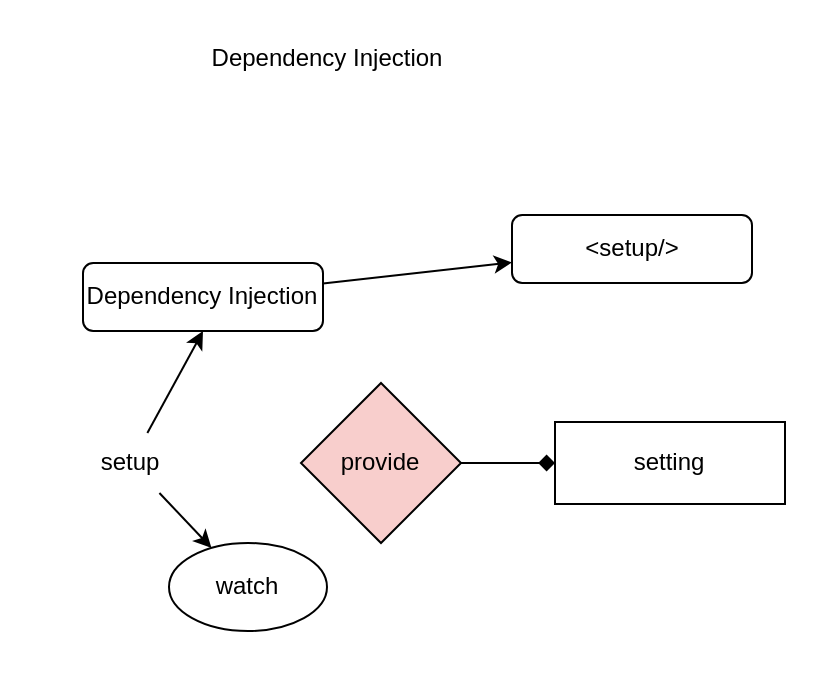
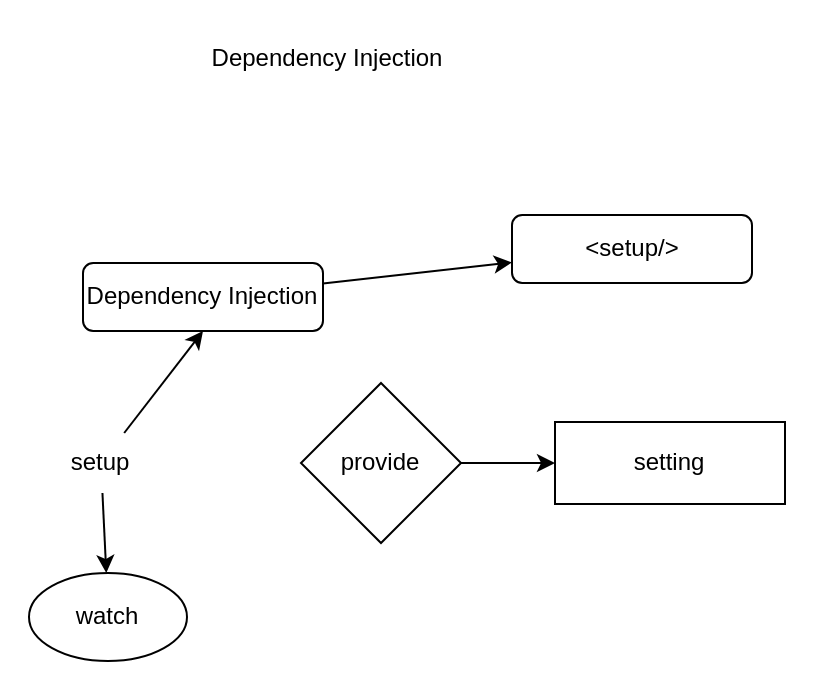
(131, 463) -> (101, 463)
(381, 463) -> (381, 463)
(538, 463) -> (539, 463)
(248, 587) -> (108, 617)
